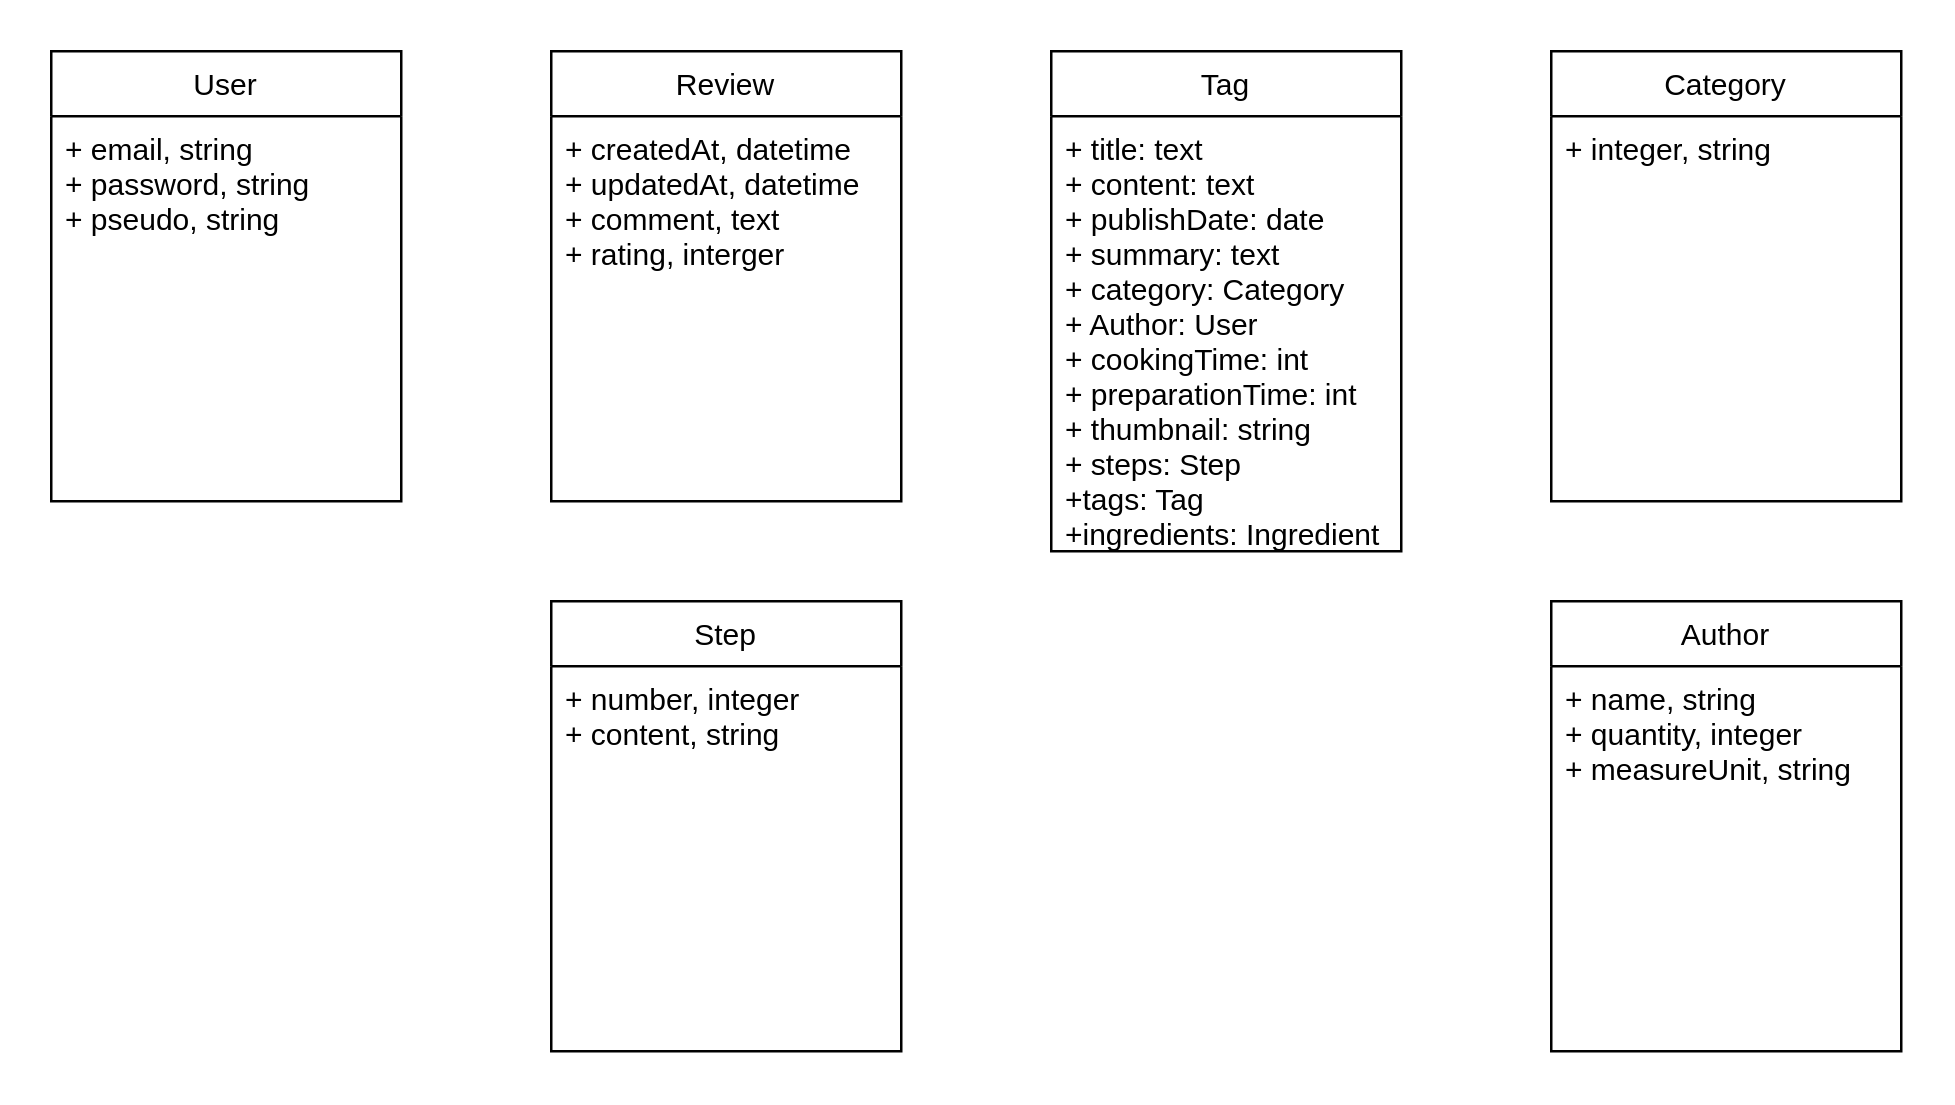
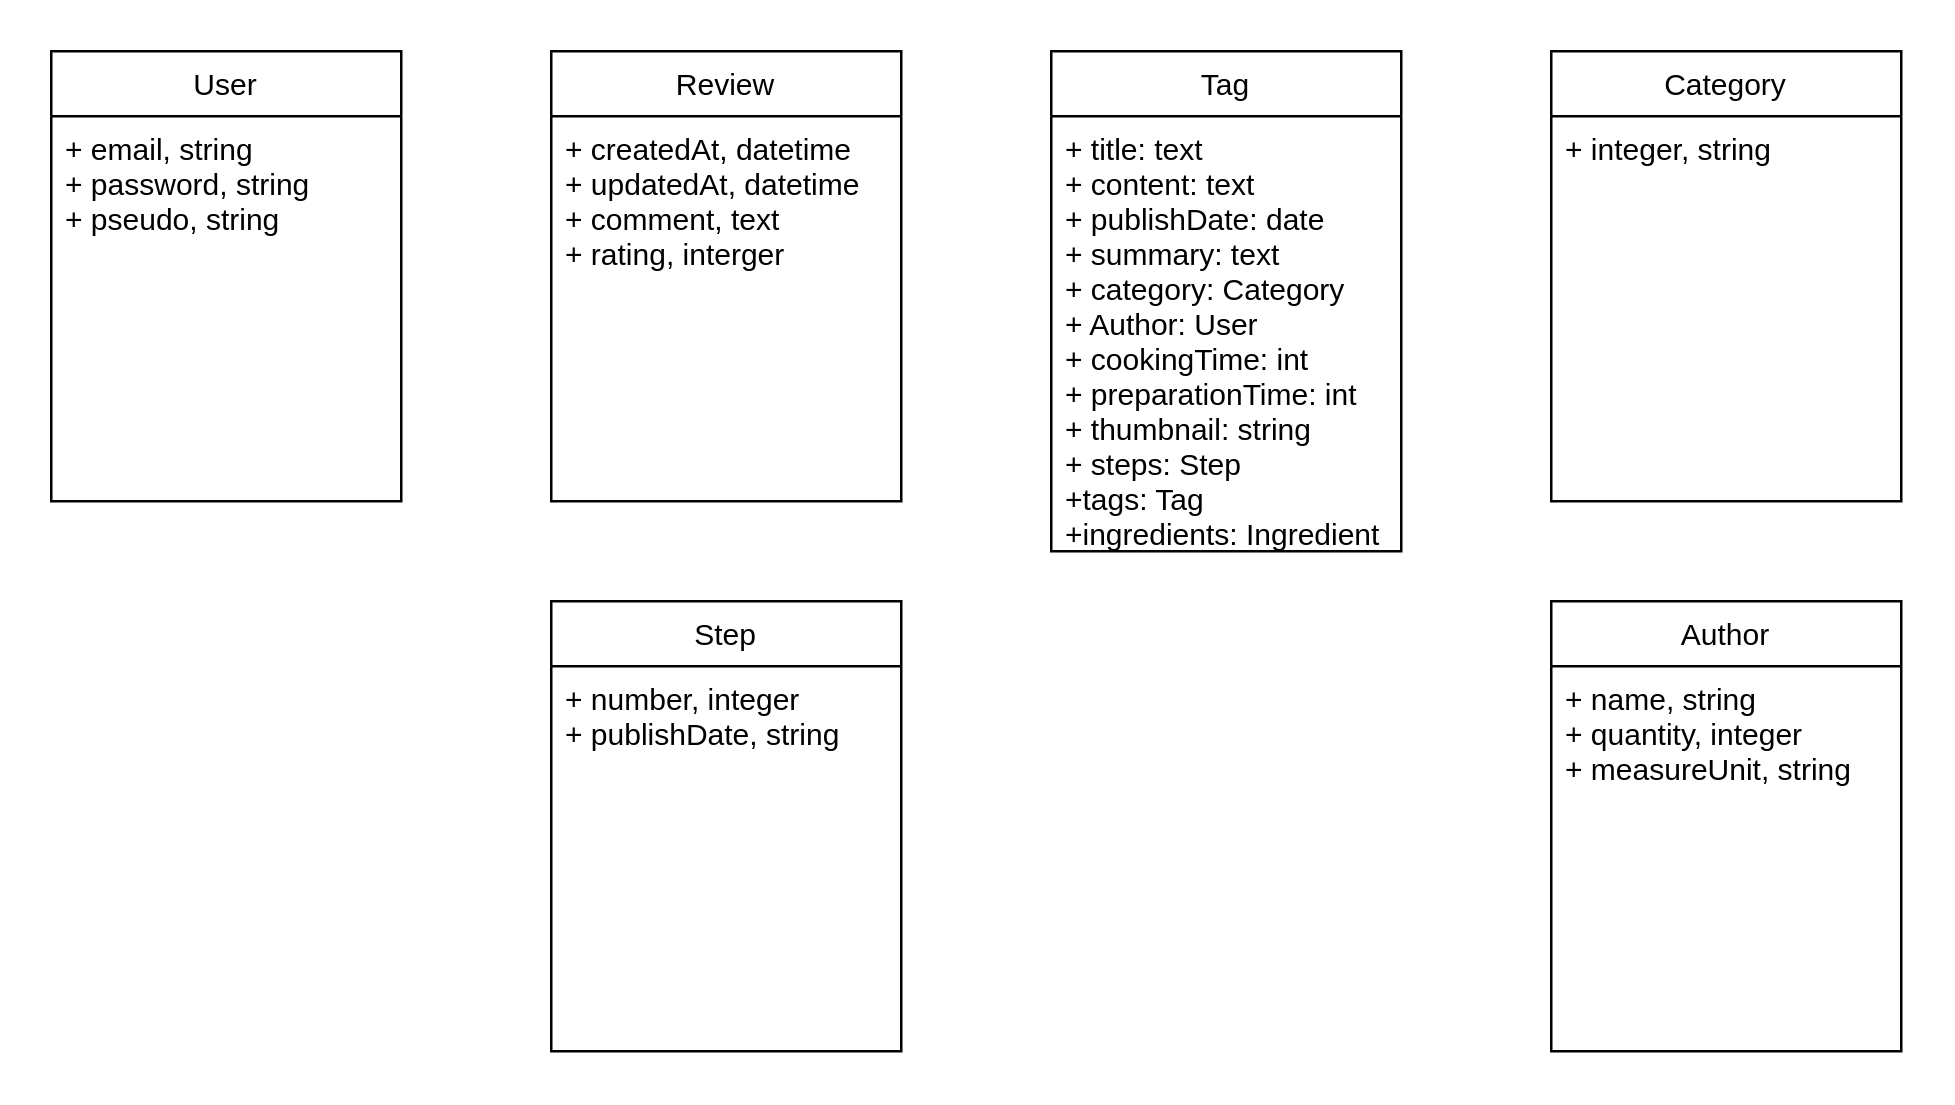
(692, 700) -> (692, 700)
